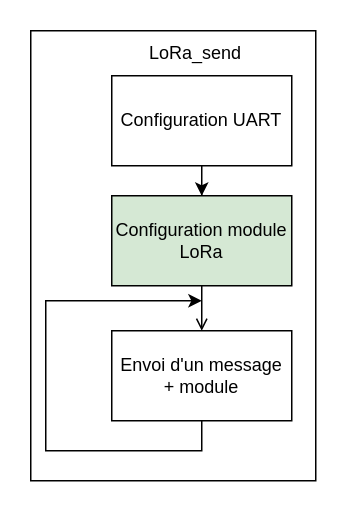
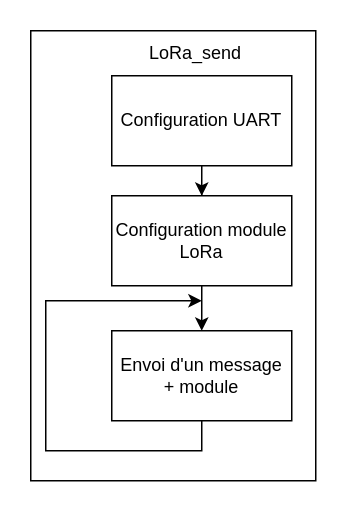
(202, 241) -> (202, 241)
(202, 321) -> (202, 319)
